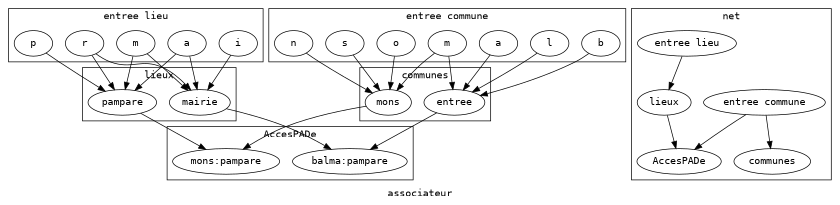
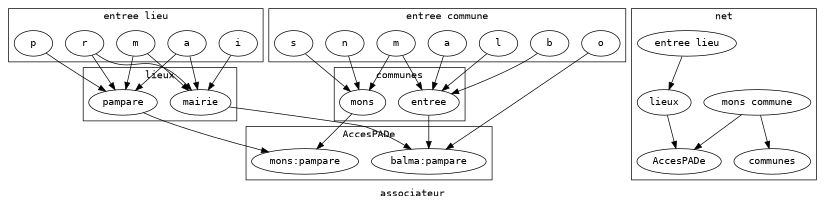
(392, 72) -> (520, 99)
(764, 102) -> (757, 102)
